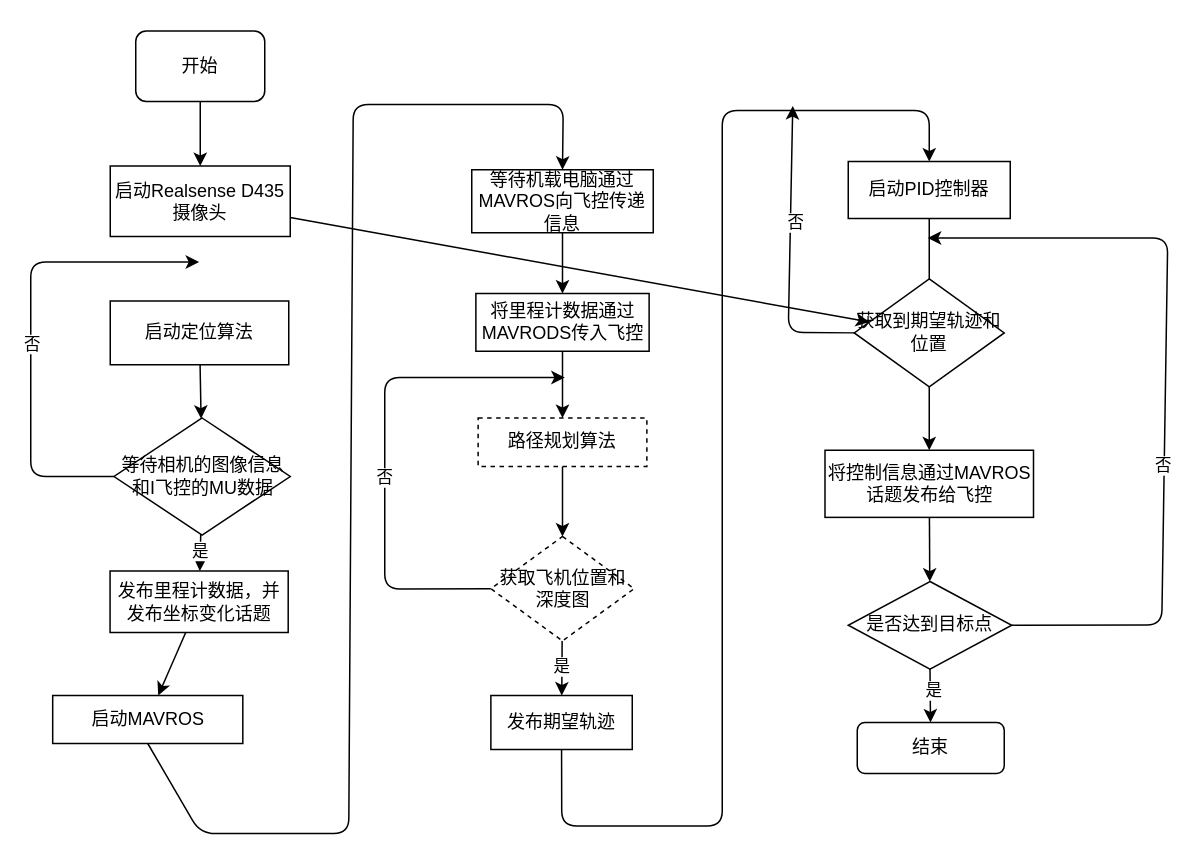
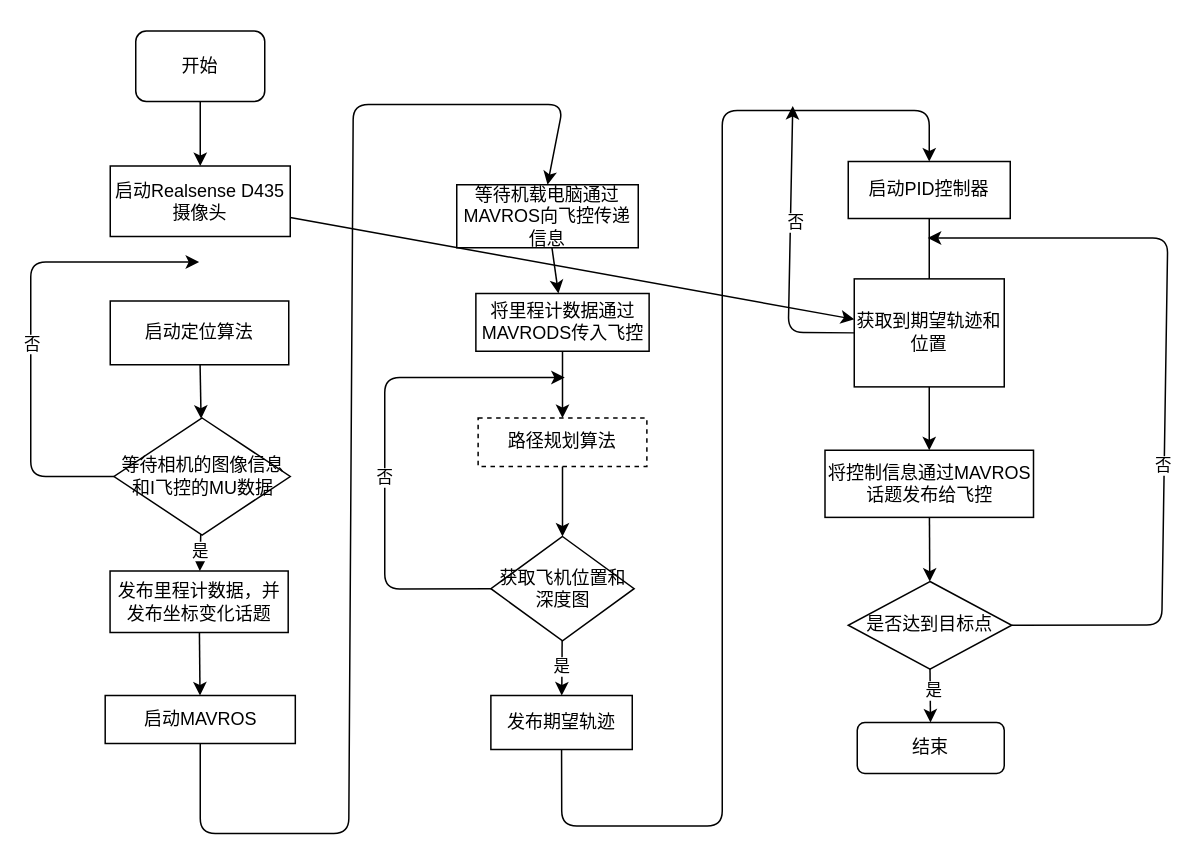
(563, 201) -> (548, 216)
(929, 333) -> (929, 333)
(563, 588) -> (563, 588)
(148, 719) -> (200, 719)
